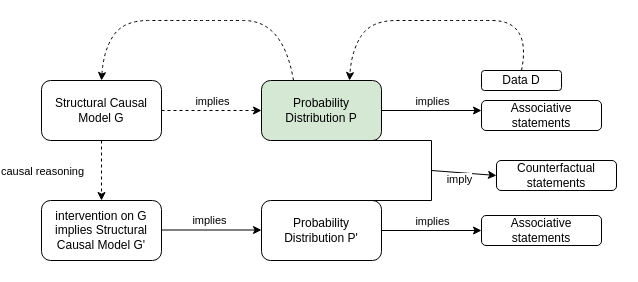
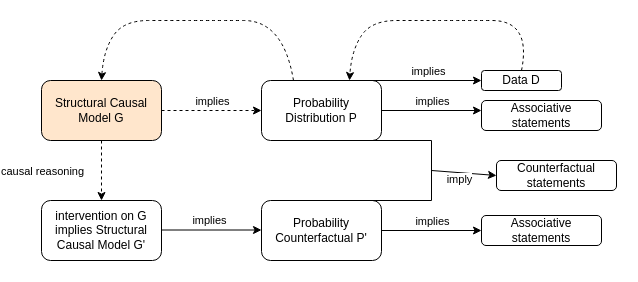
none -> (424, 81)
(102, 111) -> (102, 111)
(322, 111) -> (322, 111)
(322, 231) -> (322, 231)
